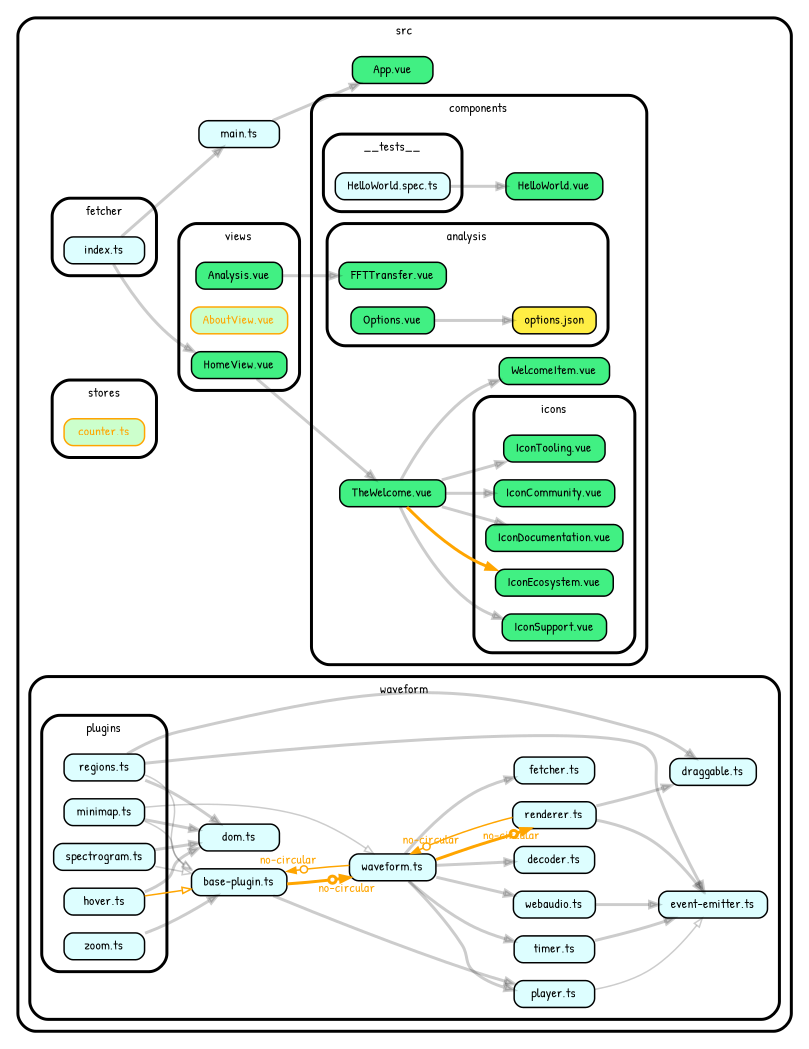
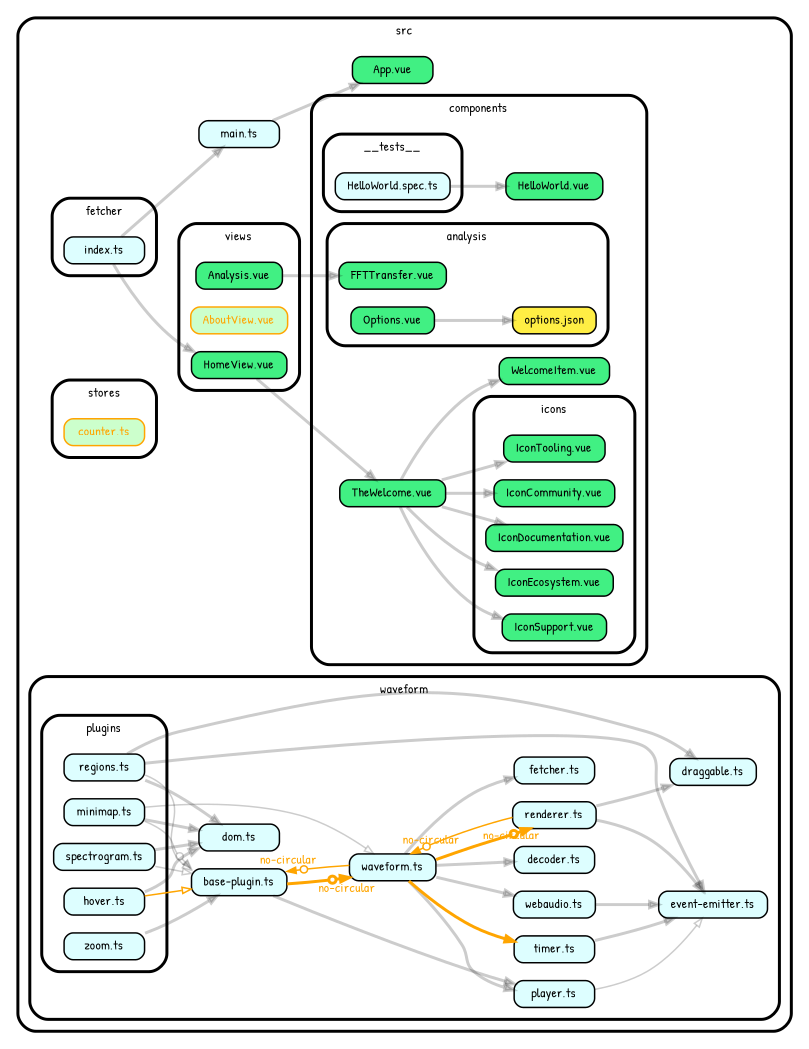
(444, 540) -> (444, 540)
(170, 838) -> (165, 833)
(454, 915) -> (454, 915)
